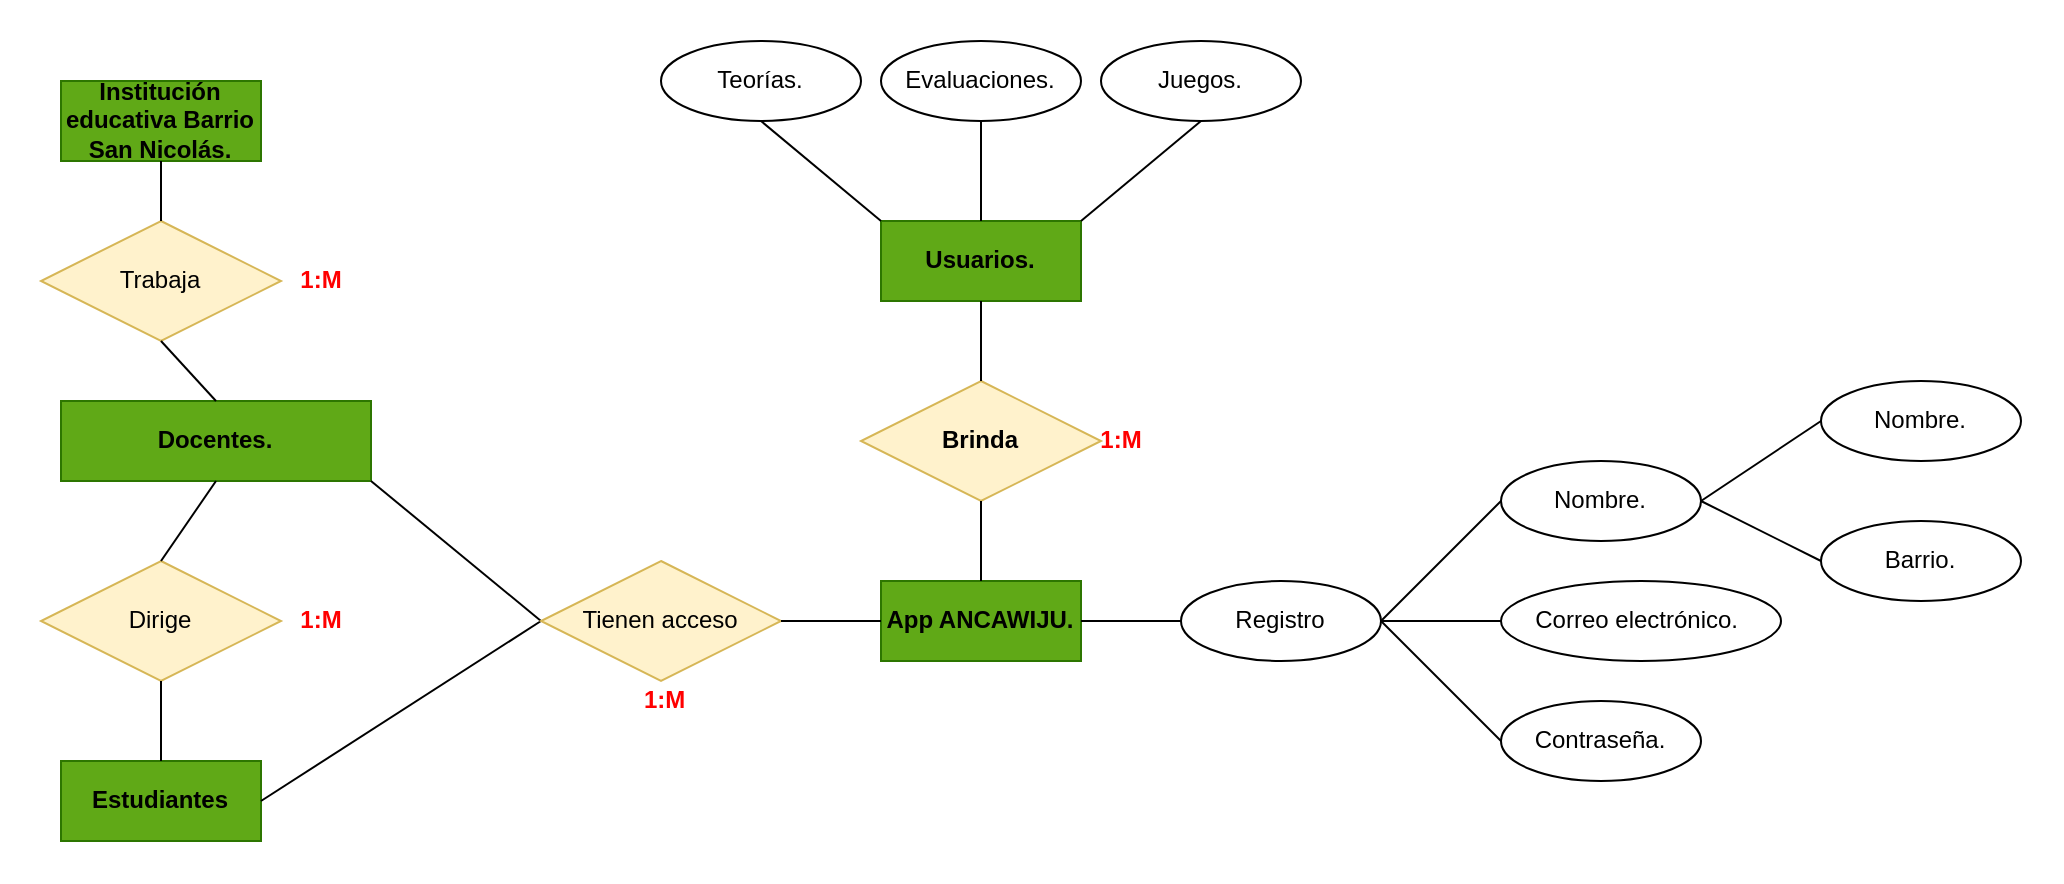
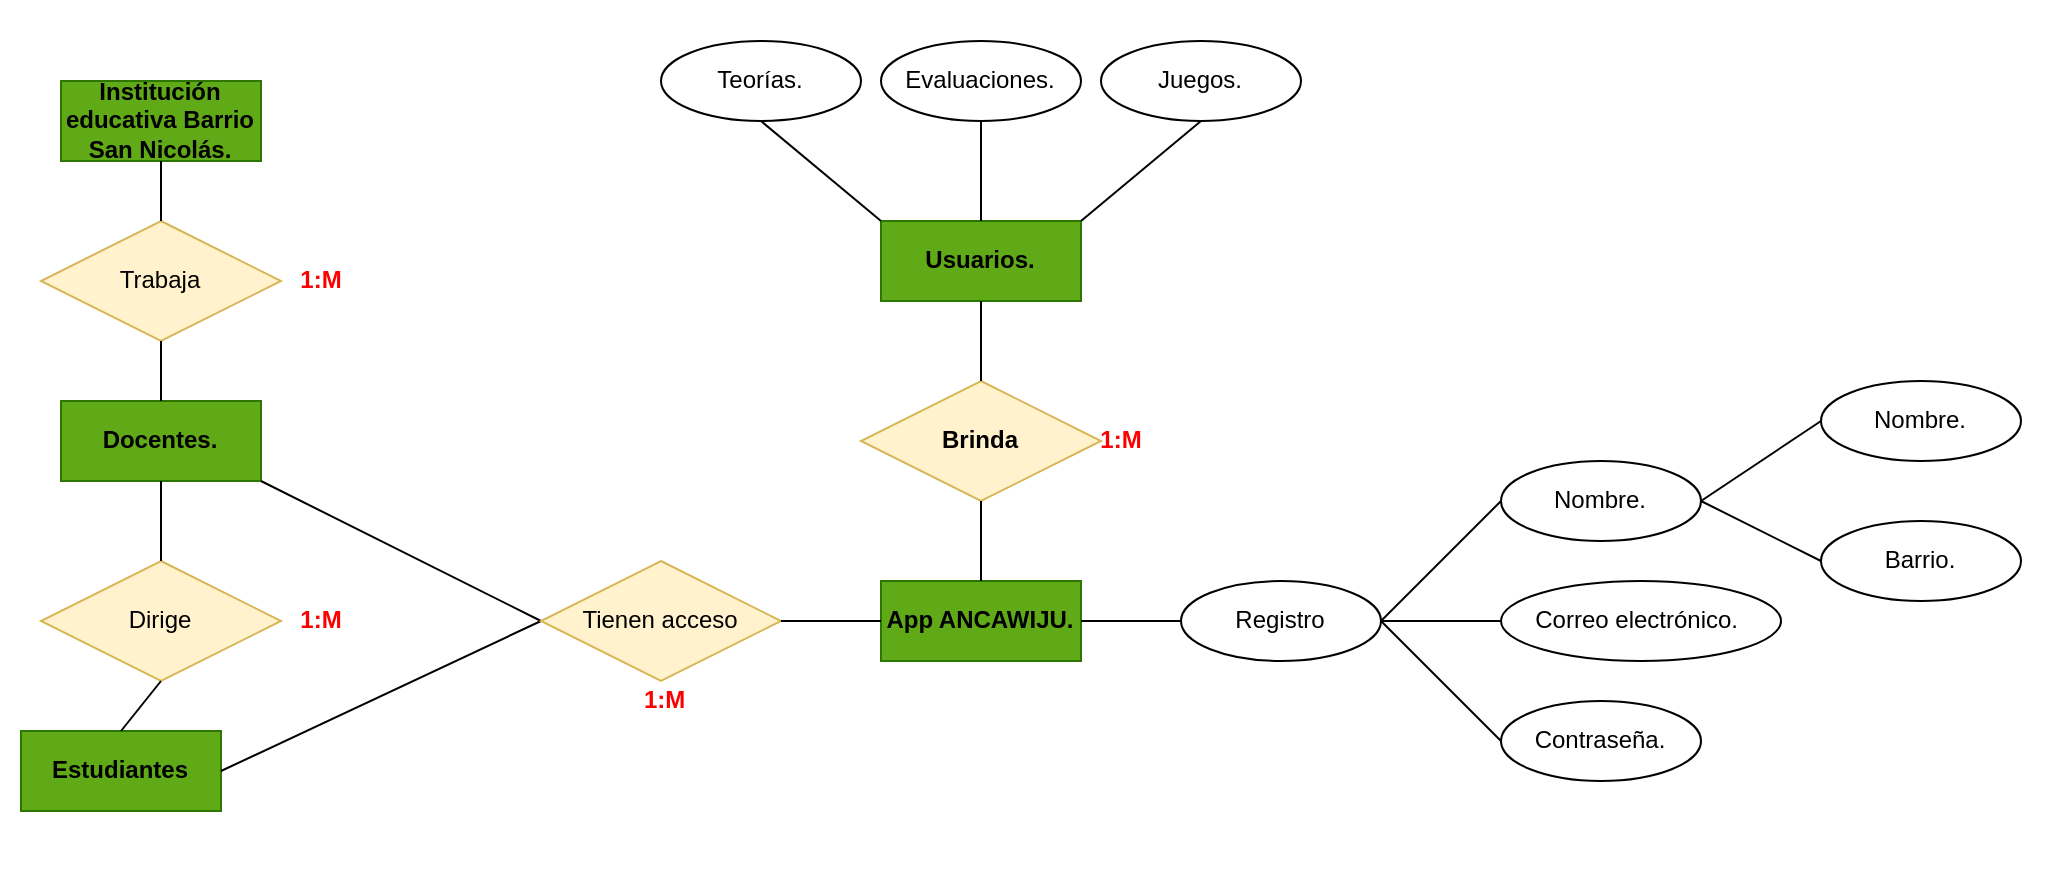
(216, 441) -> (161, 441)
(161, 801) -> (121, 771)
